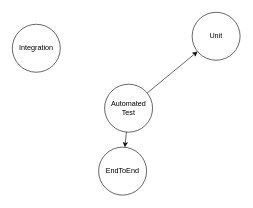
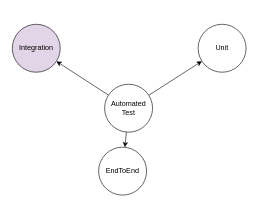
(216, 36) -> (222, 48)
(36, 48) -> (36, 48)
none -> (84, 79)
